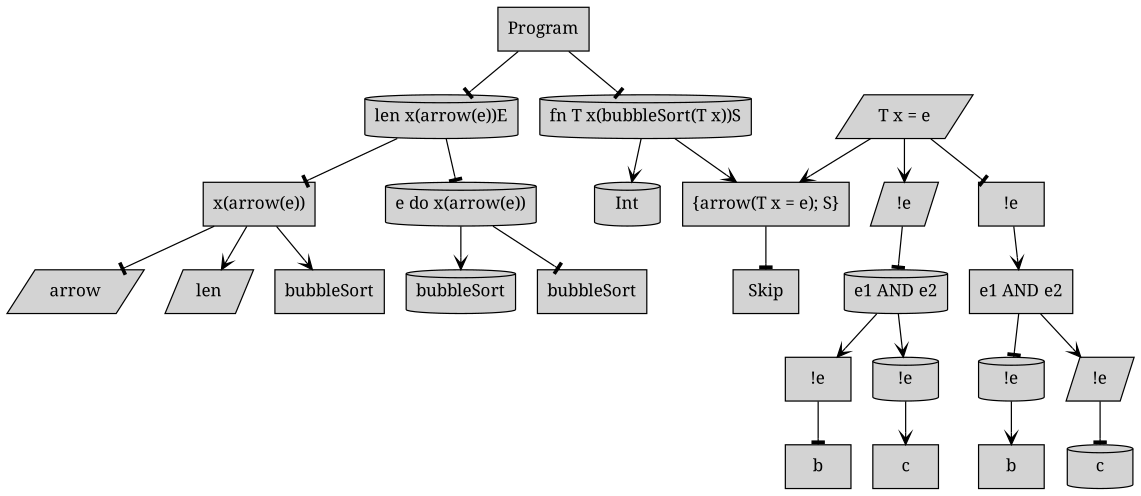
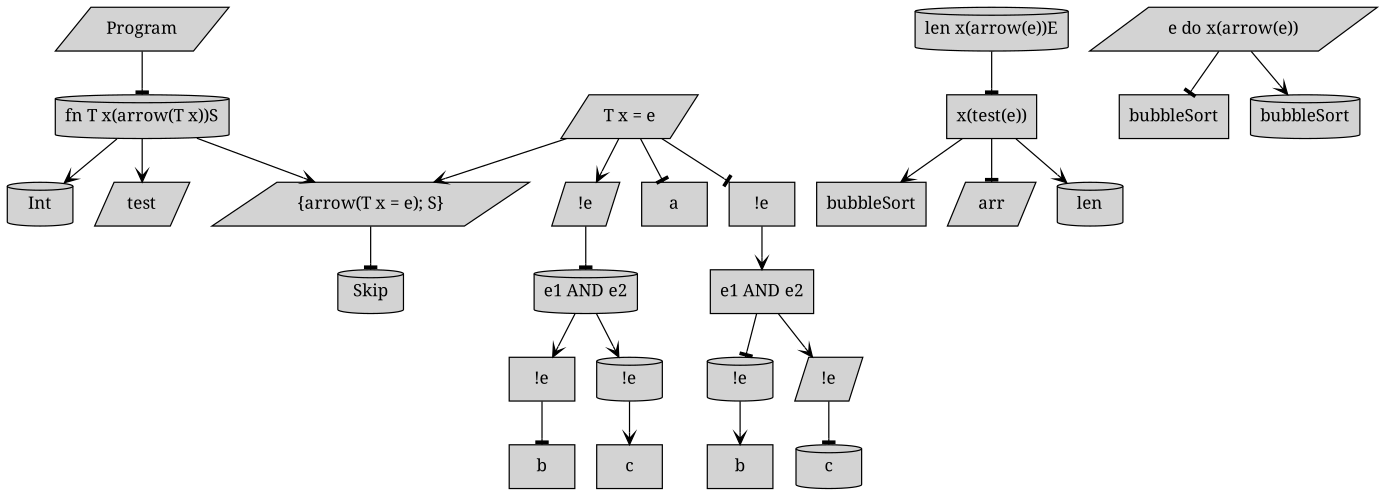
(543, 29) -> (142, 29)
(495, 71) -> none
(646, 117) -> (142, 117)
(450, 157) -> none
none -> (142, 204)
(259, 204) -> (992, 117)
(461, 204) -> (1234, 29)
none -> (674, 204)
(766, 204) -> (371, 204)
(76, 292) -> (992, 204)
(209, 292) -> (1090, 204)
(766, 292) -> (371, 292)
